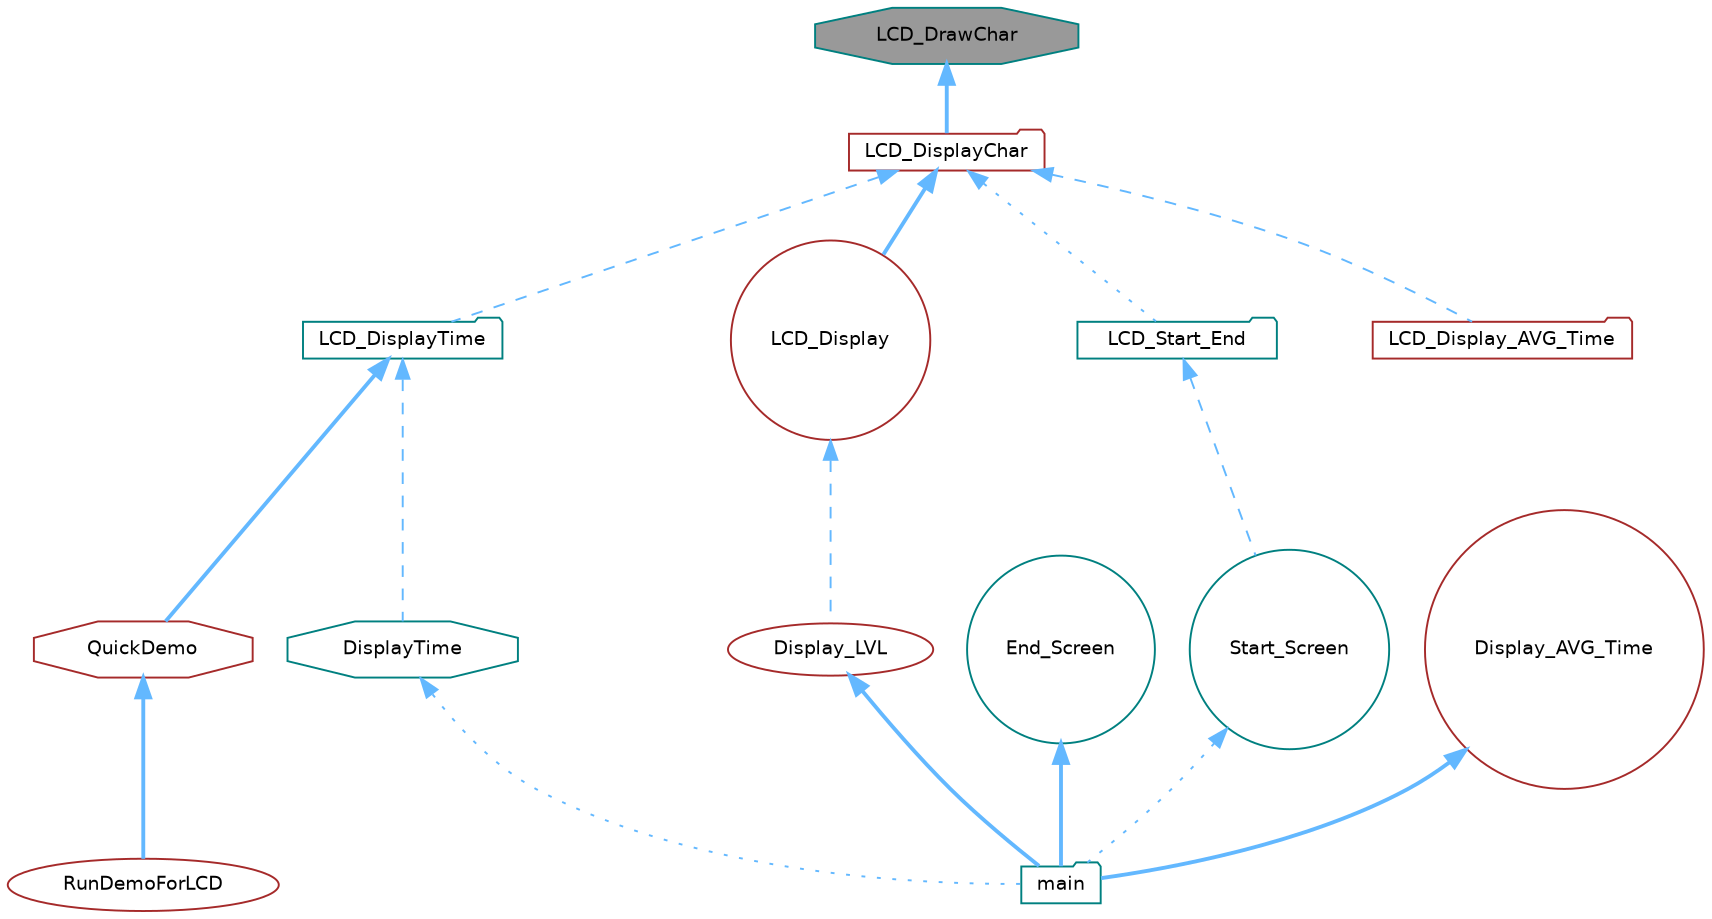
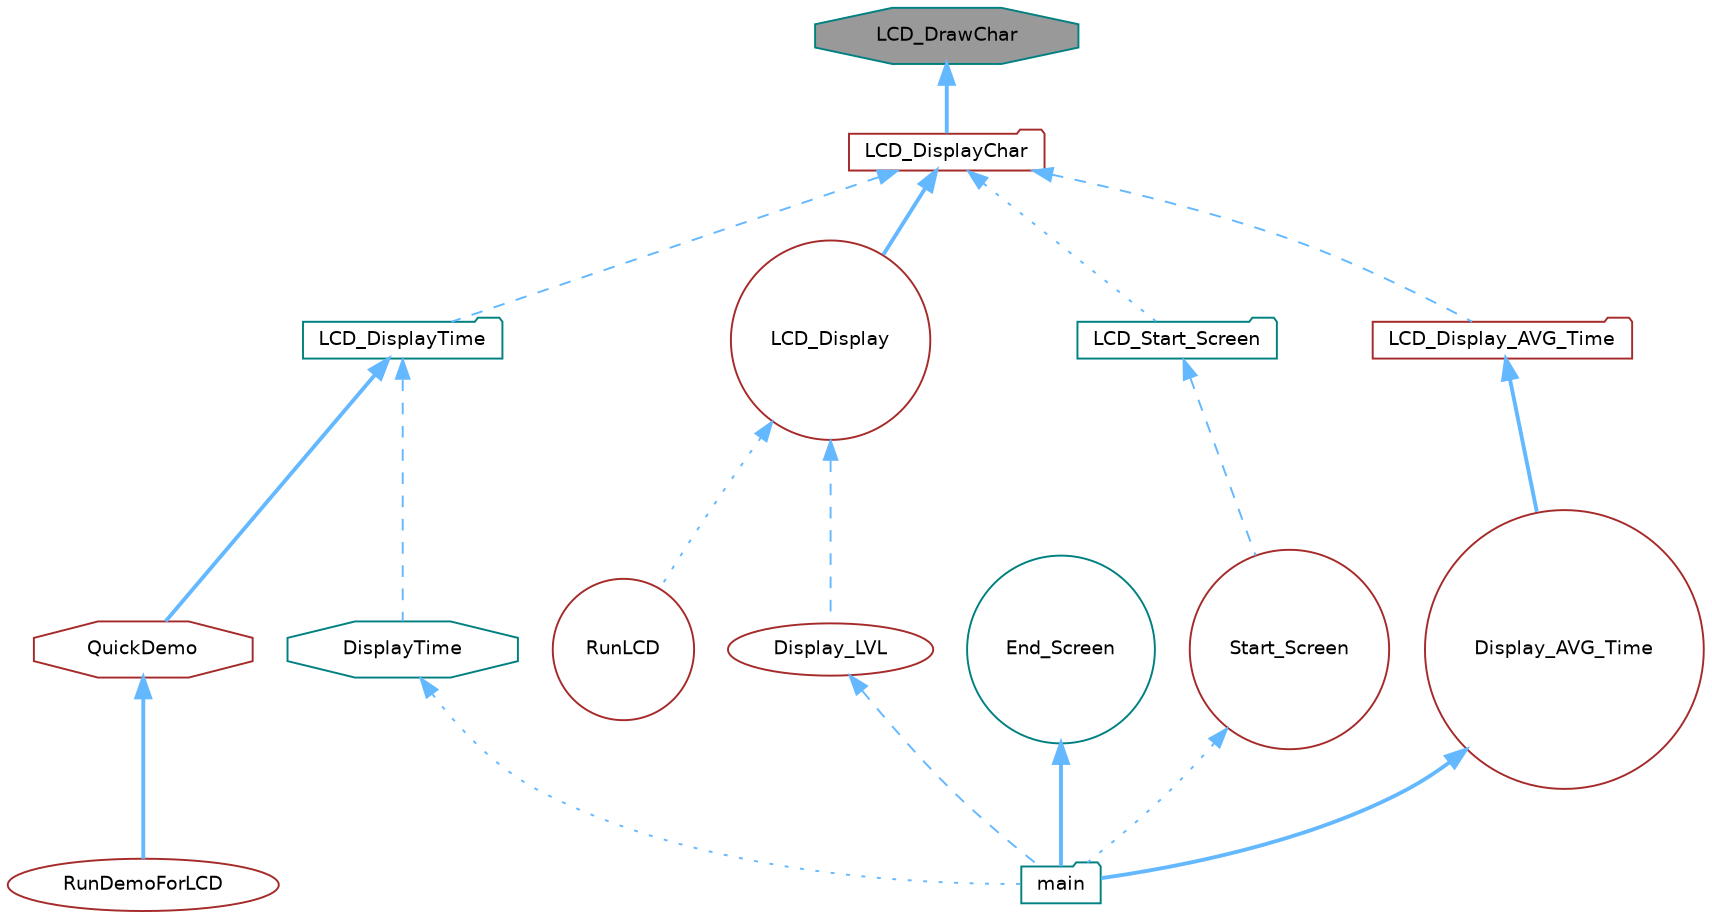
(1177, 340) -> (1177, 340)
none -> (1523, 445)
none -> (623, 650)
(1289, 650) -> (1289, 650)
(945, 784) -> (945, 784)
